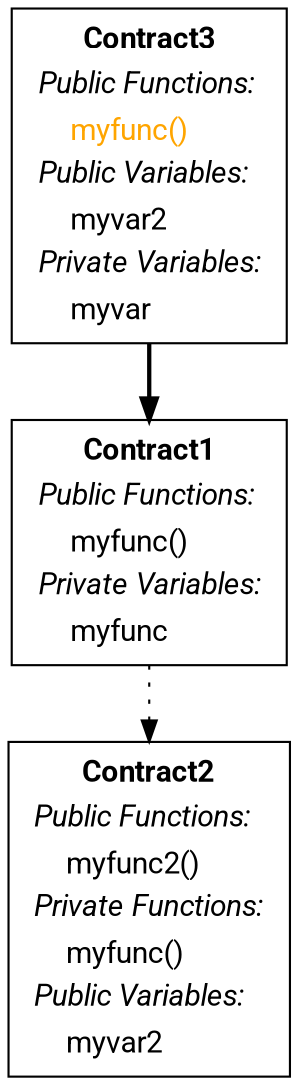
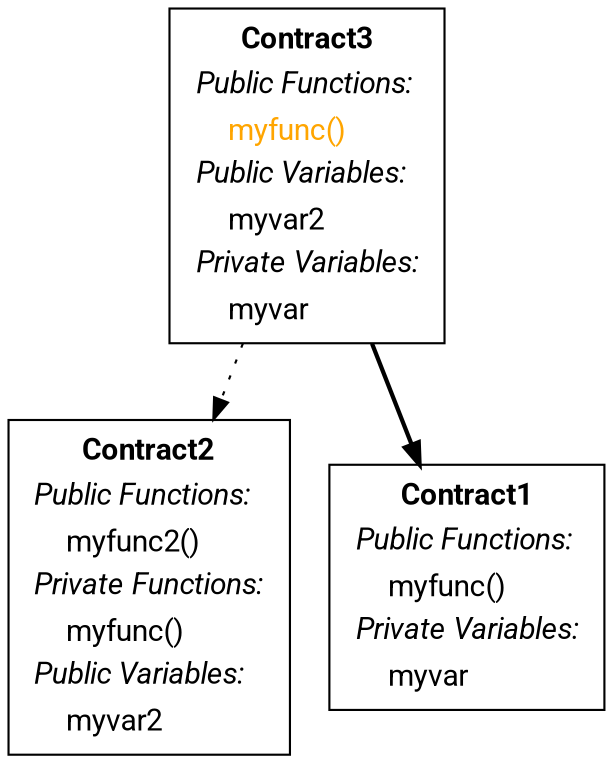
(103, 632) -> (413, 677)
(149, 693) -> (232, 372)
